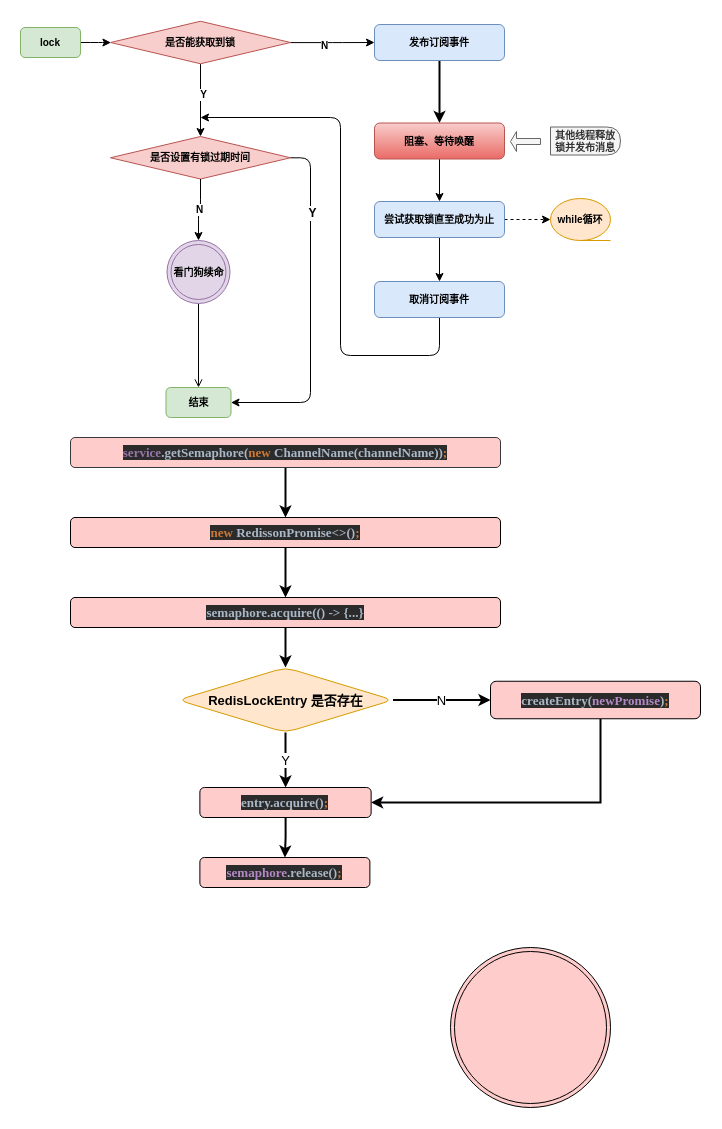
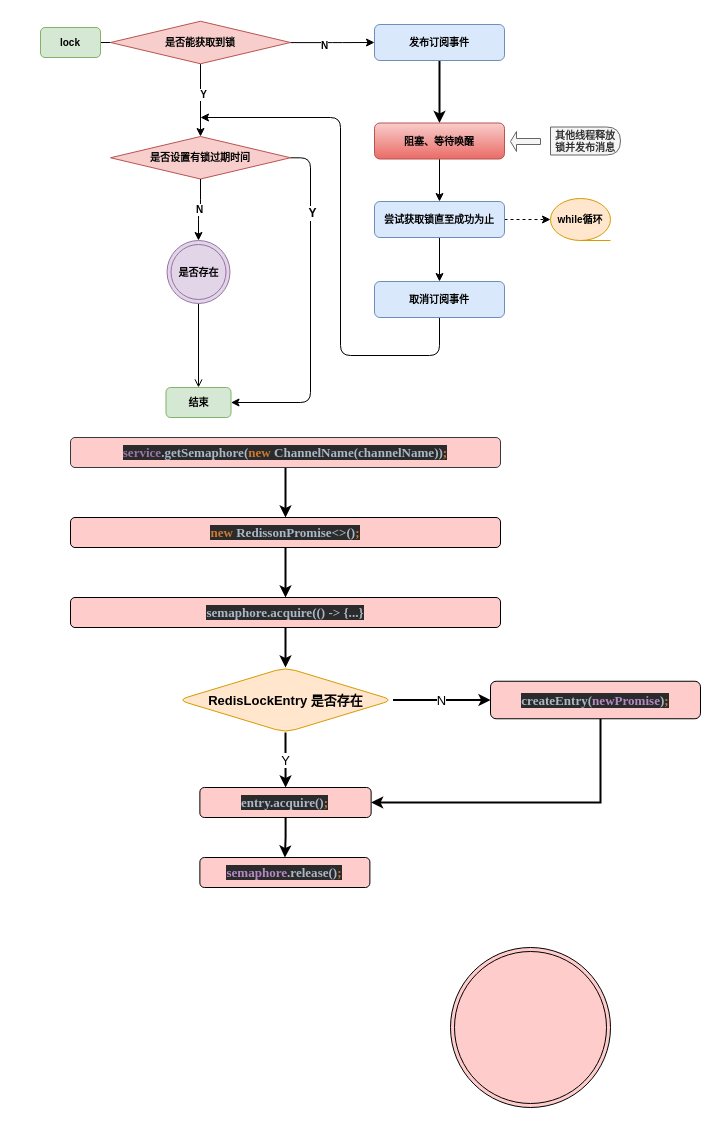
(51, 43) -> (71, 43)
(199, 273) -> (199, 273)
